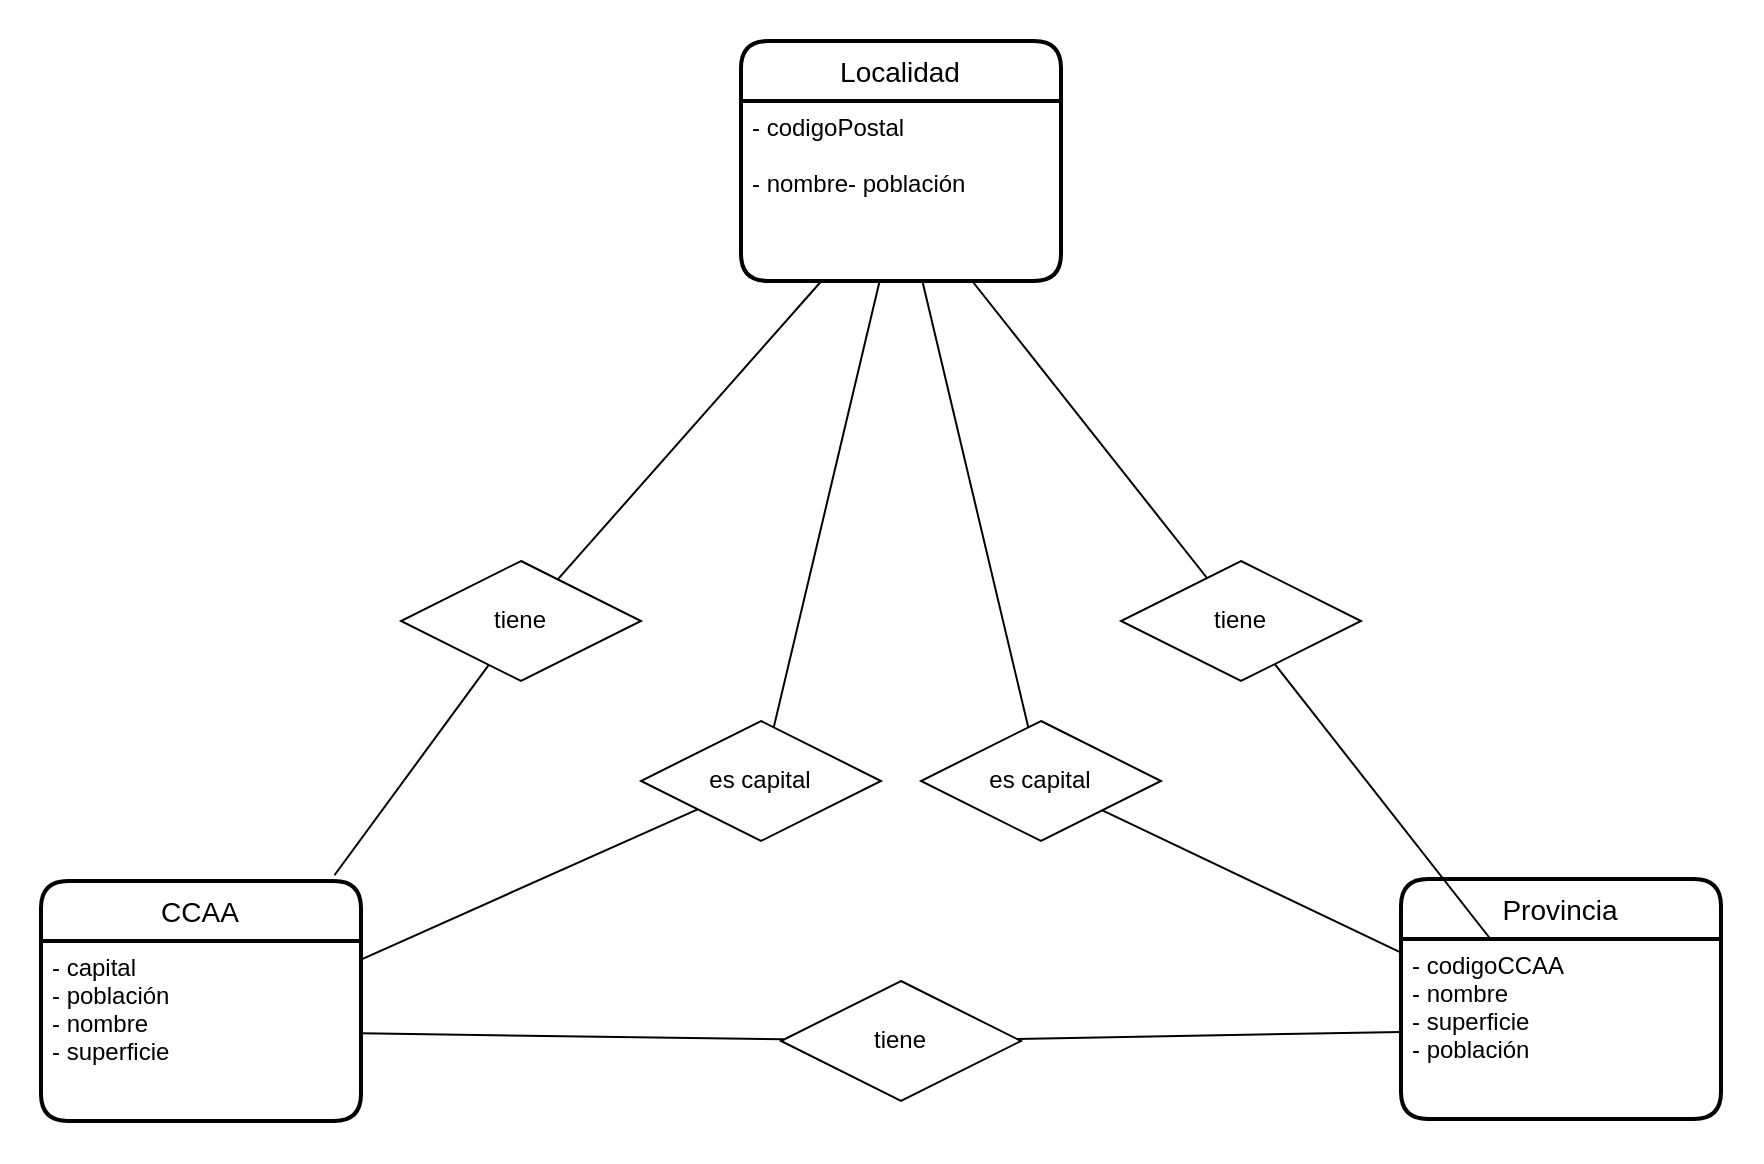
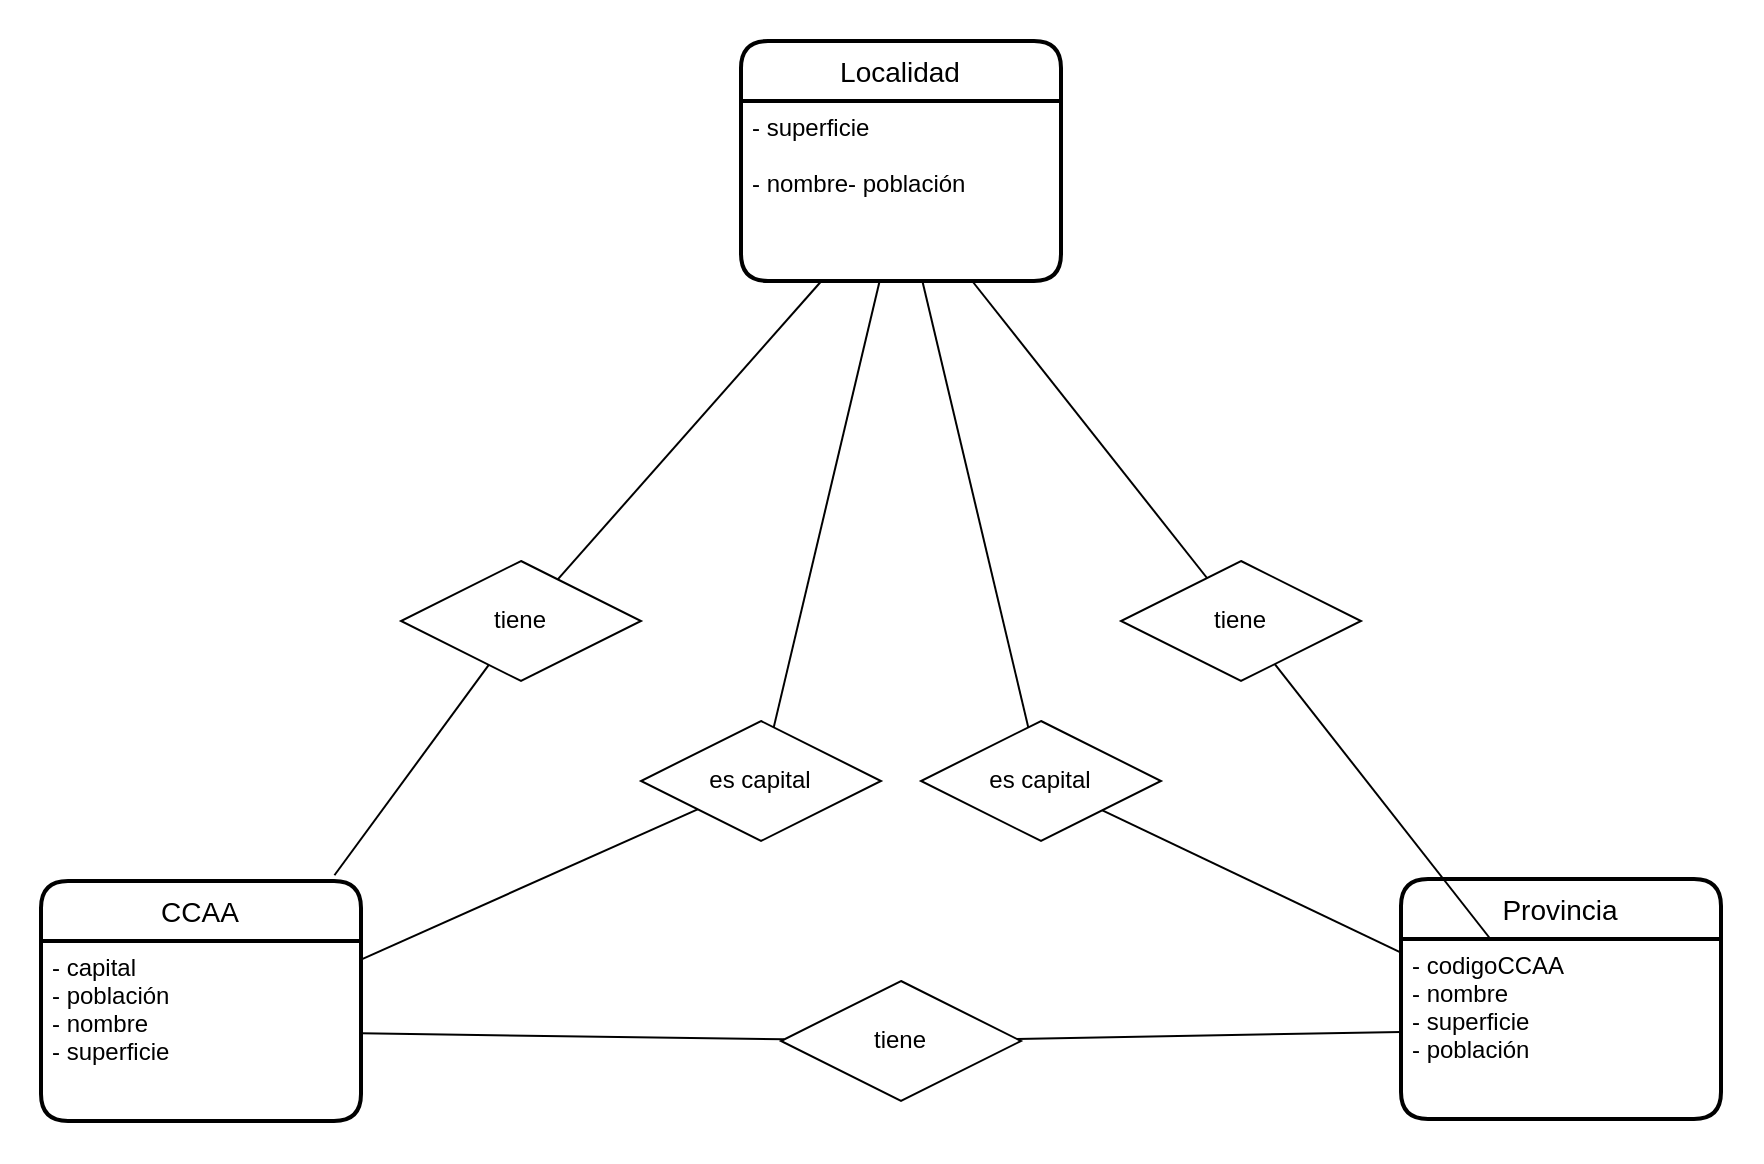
(837, 128) -> (823, 128)
